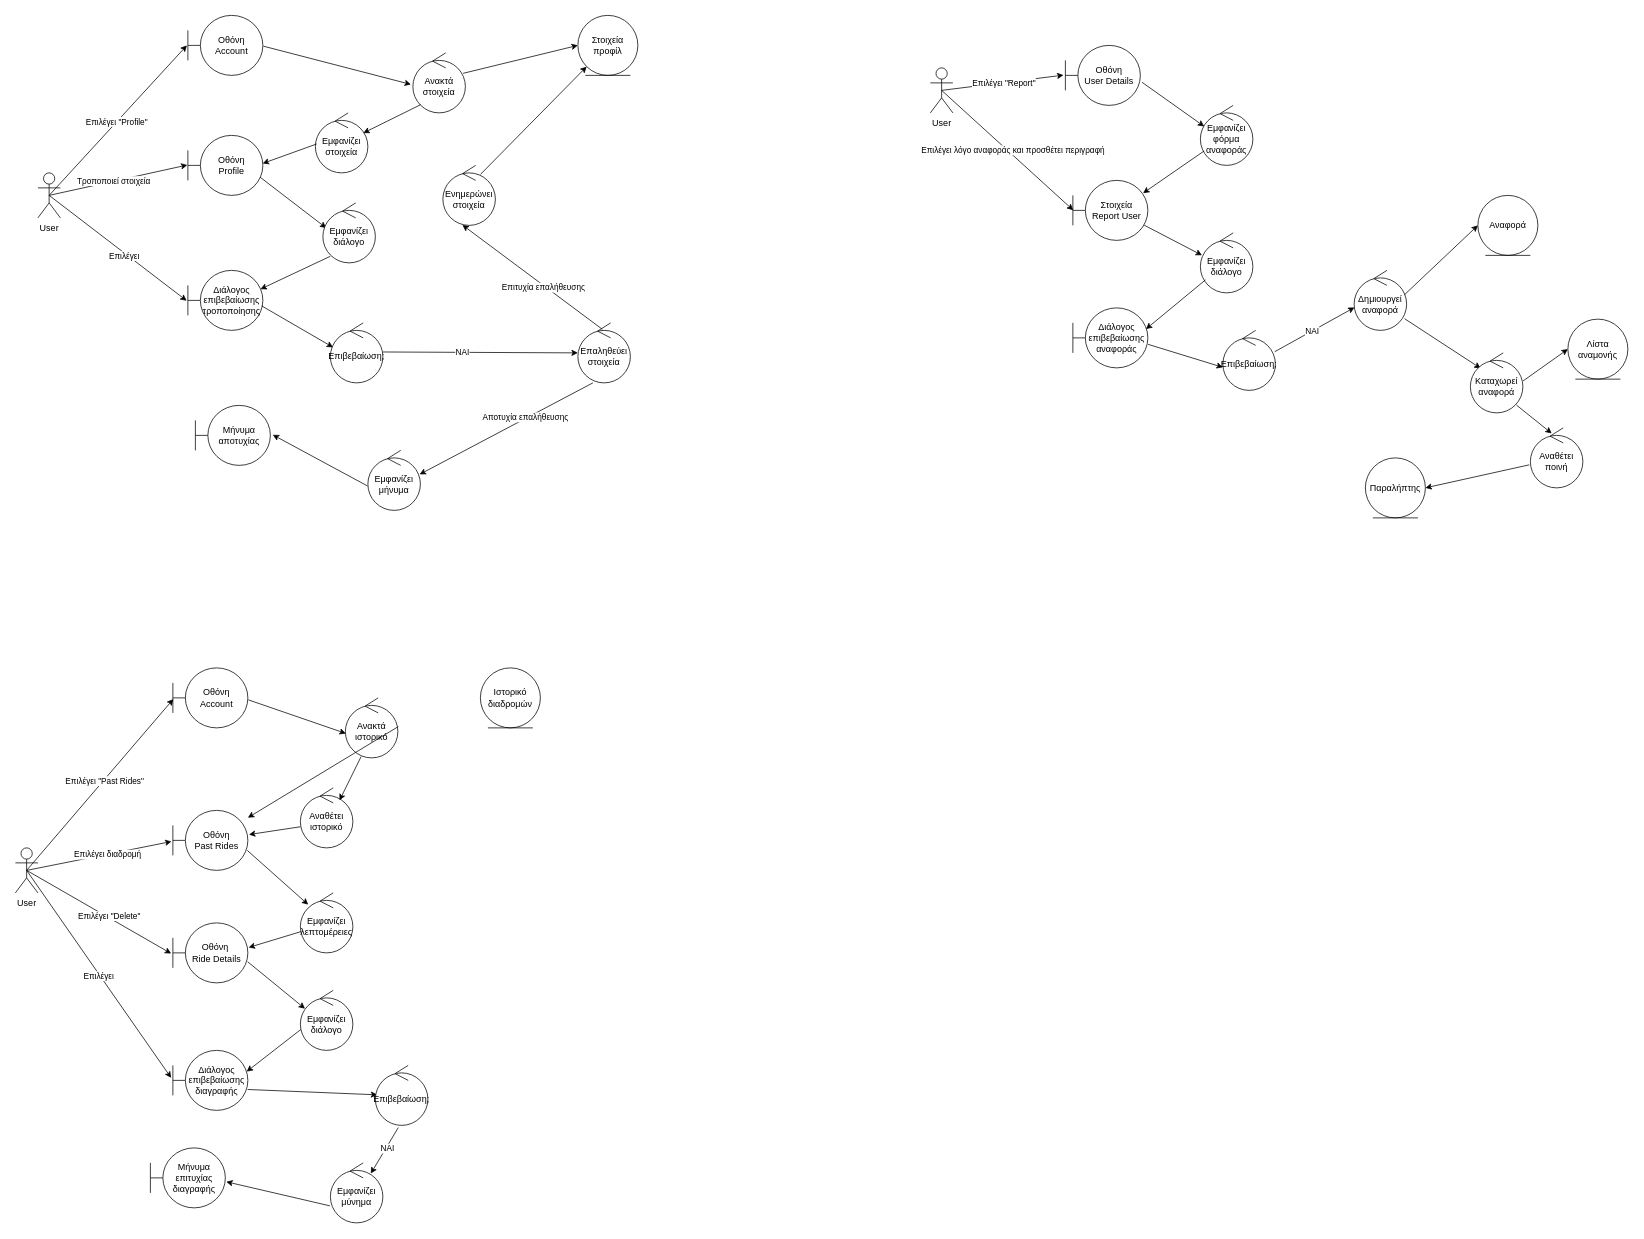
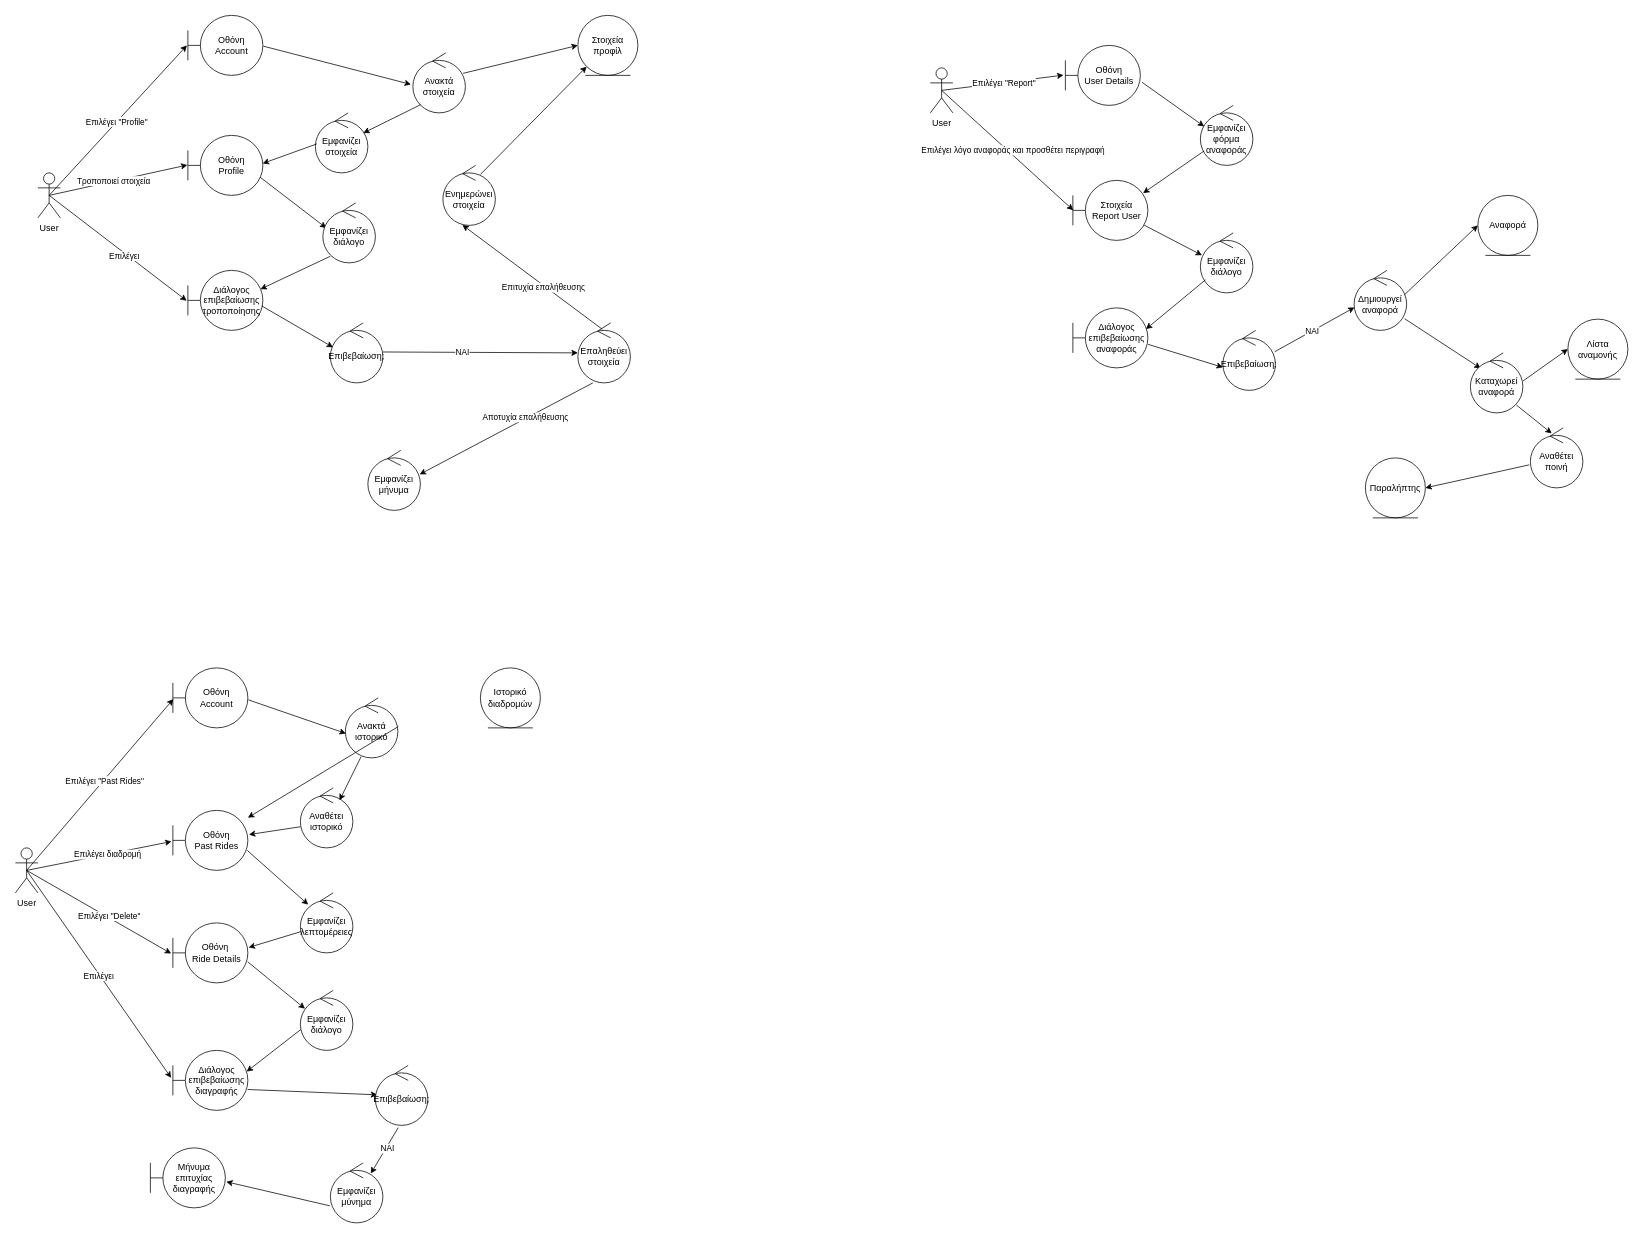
(233, 435) -> none
(322, 461) -> none
